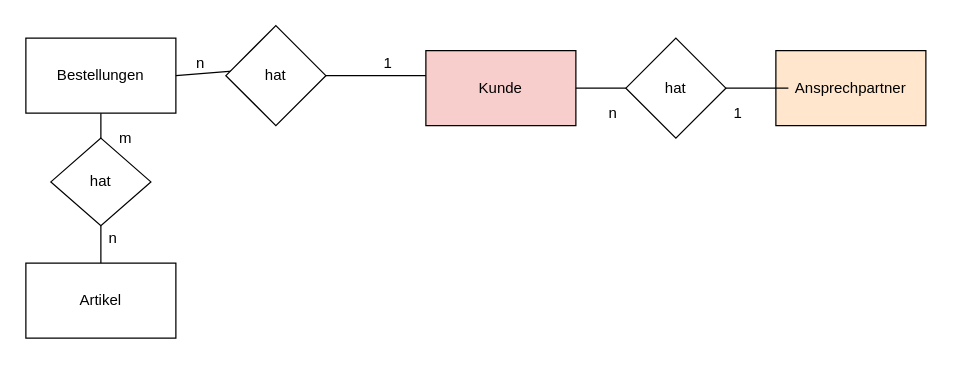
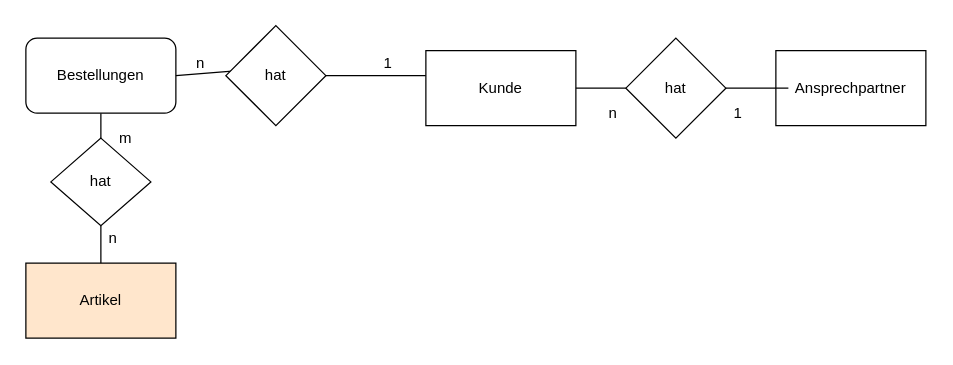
(101, 76) -> (101, 76)
(501, 88) -> (501, 88)
(851, 88) -> (851, 88)
(101, 301) -> (101, 301)
